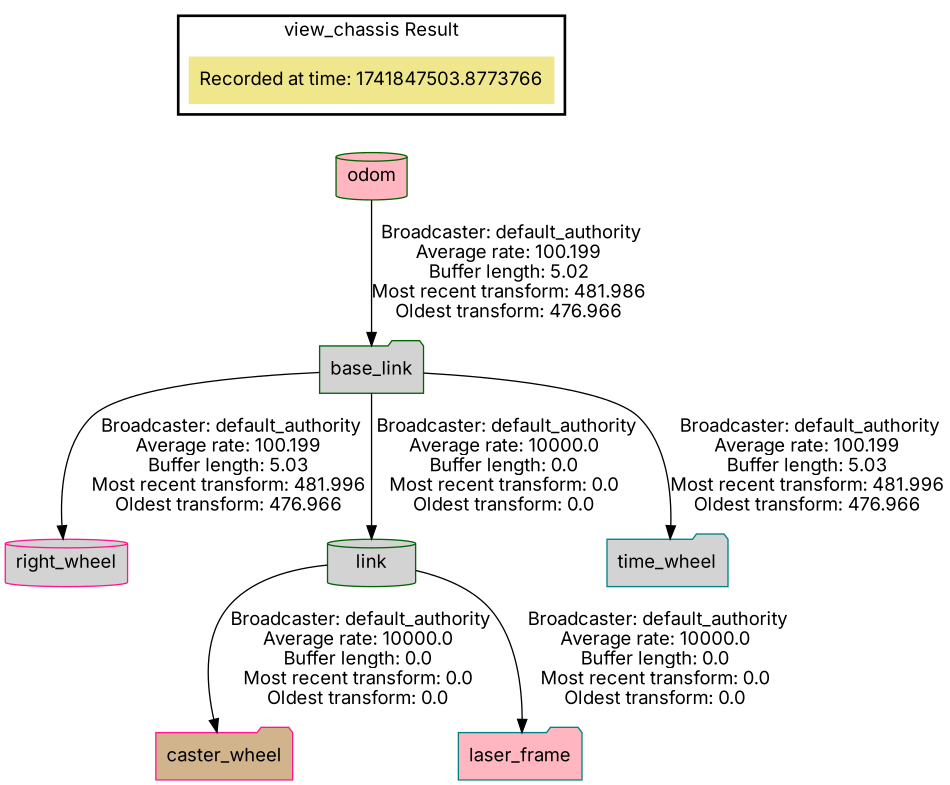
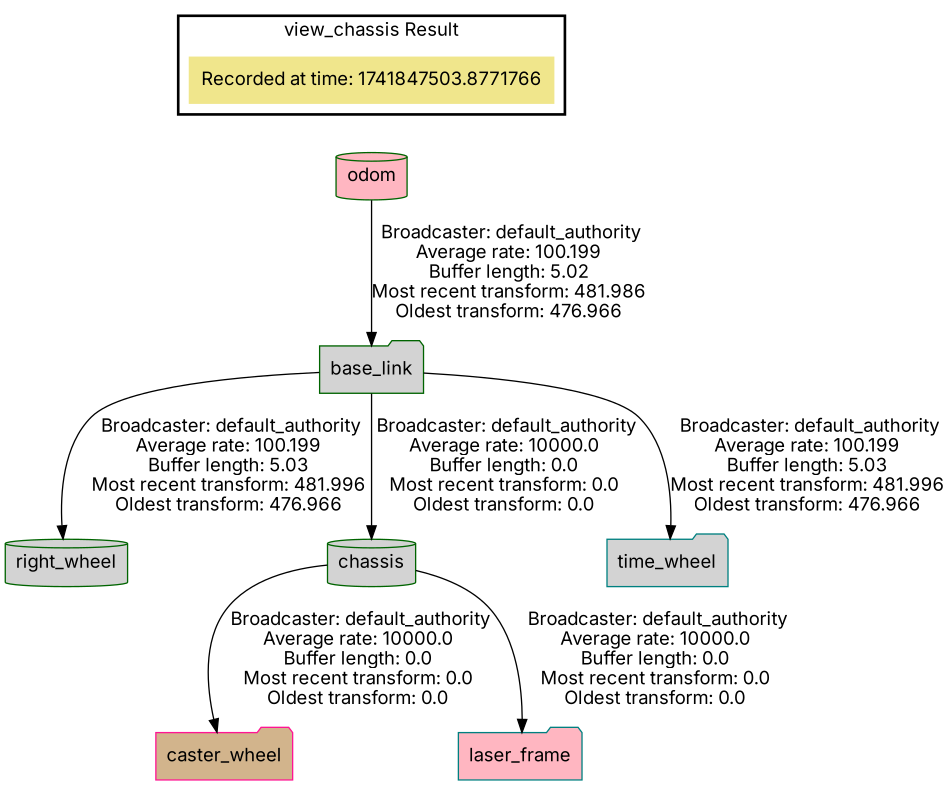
(372, 80) -> (372, 80)
(66, 563) -> (66, 563)
(372, 563) -> (372, 563)
